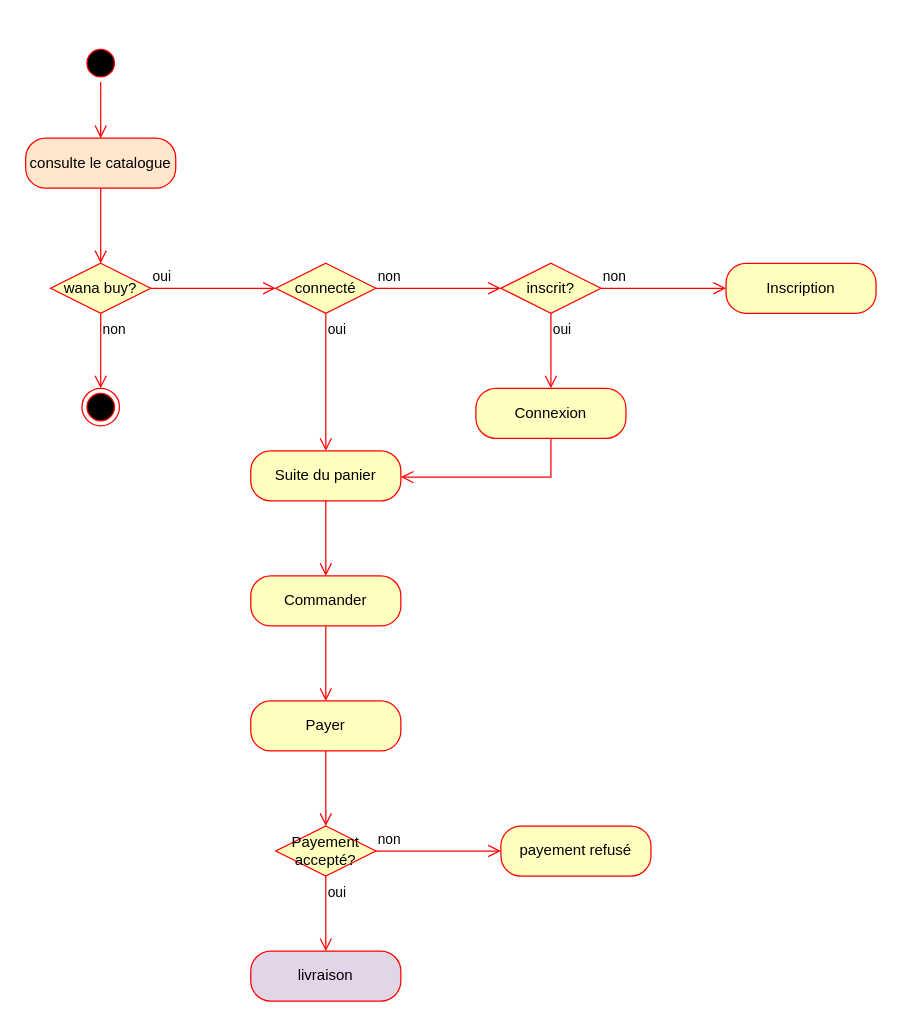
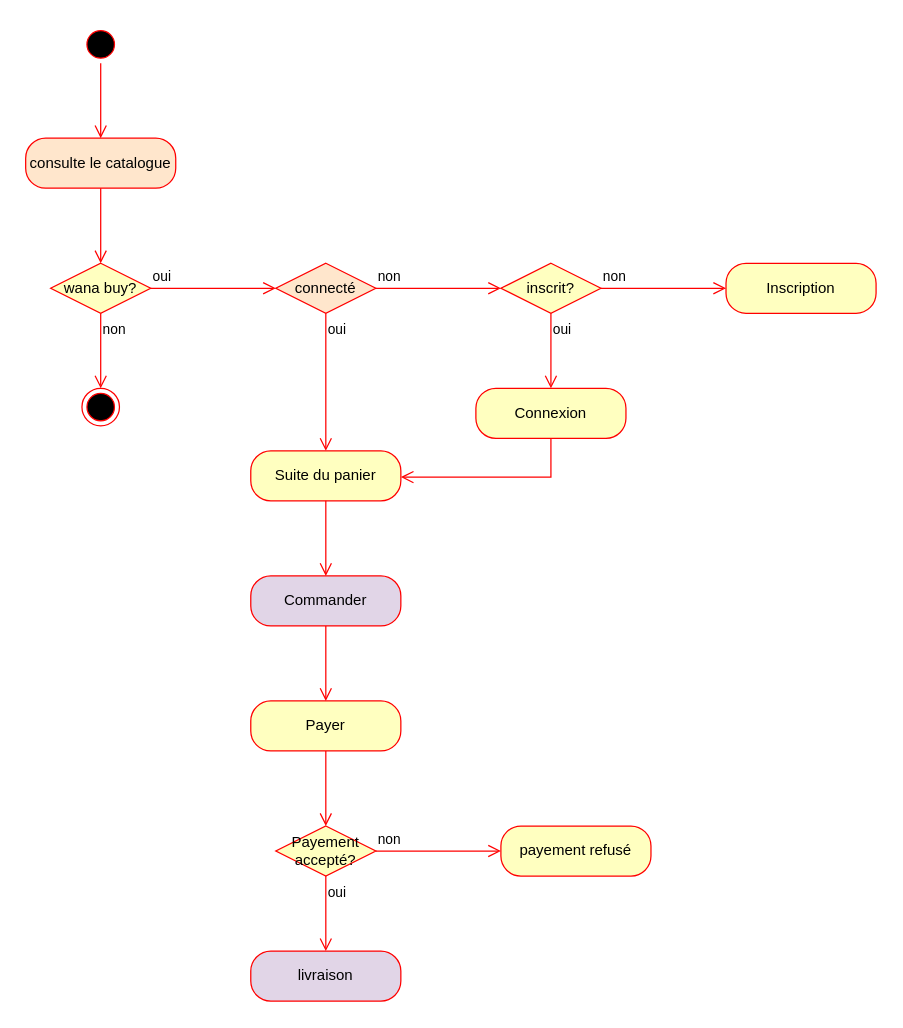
(101, 63) -> (101, 44)
(326, 288) -> (326, 288)
(326, 601) -> (326, 601)
